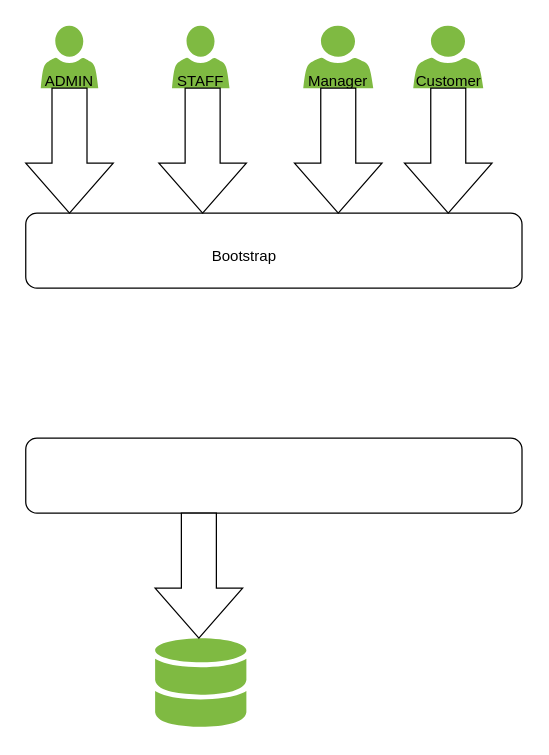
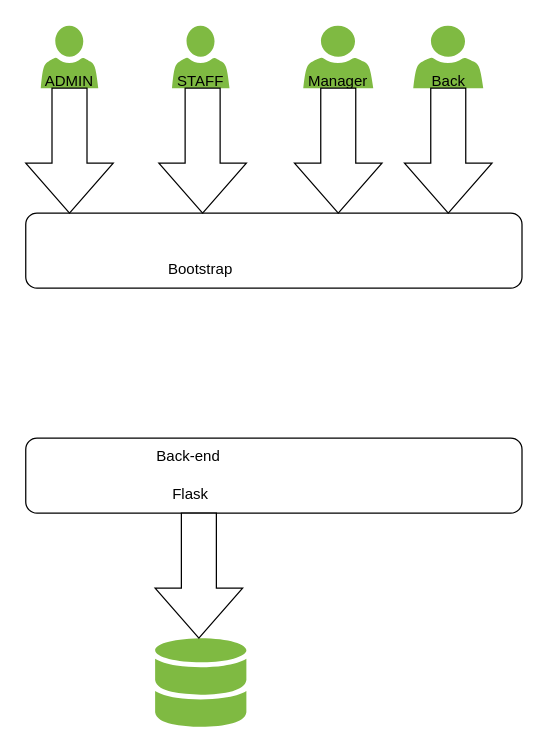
(449, 82) -> (449, 82)
(244, 257) -> (201, 269)
none -> (191, 457)
none -> (191, 494)
